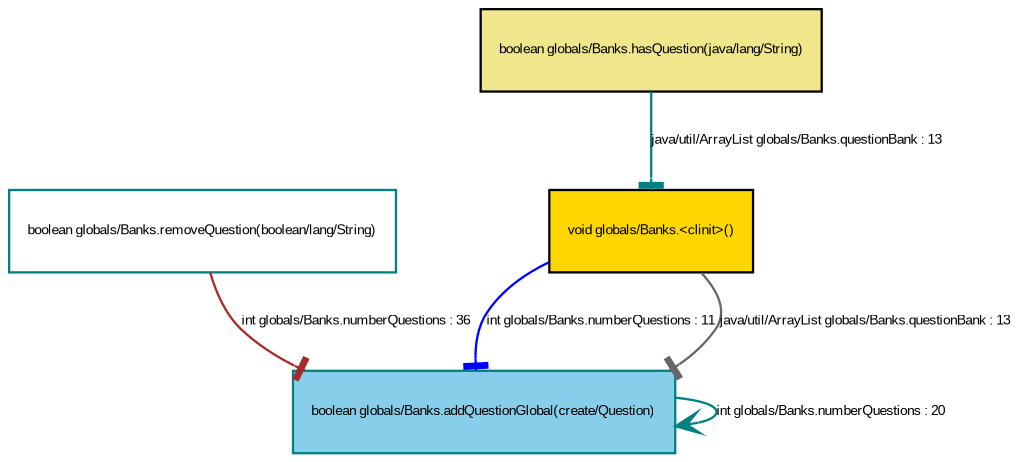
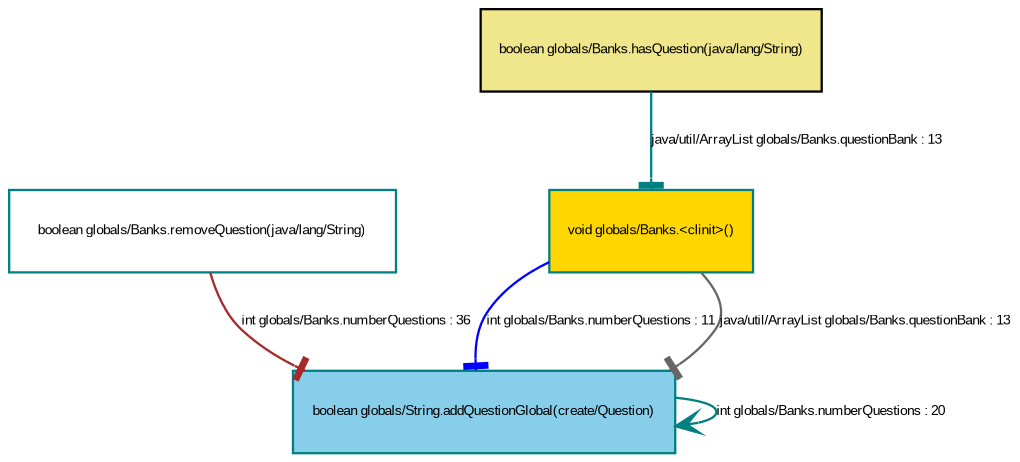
(203, 231) -> (203, 231)
(651, 231) -> (651, 231)
(484, 412) -> (484, 412)
